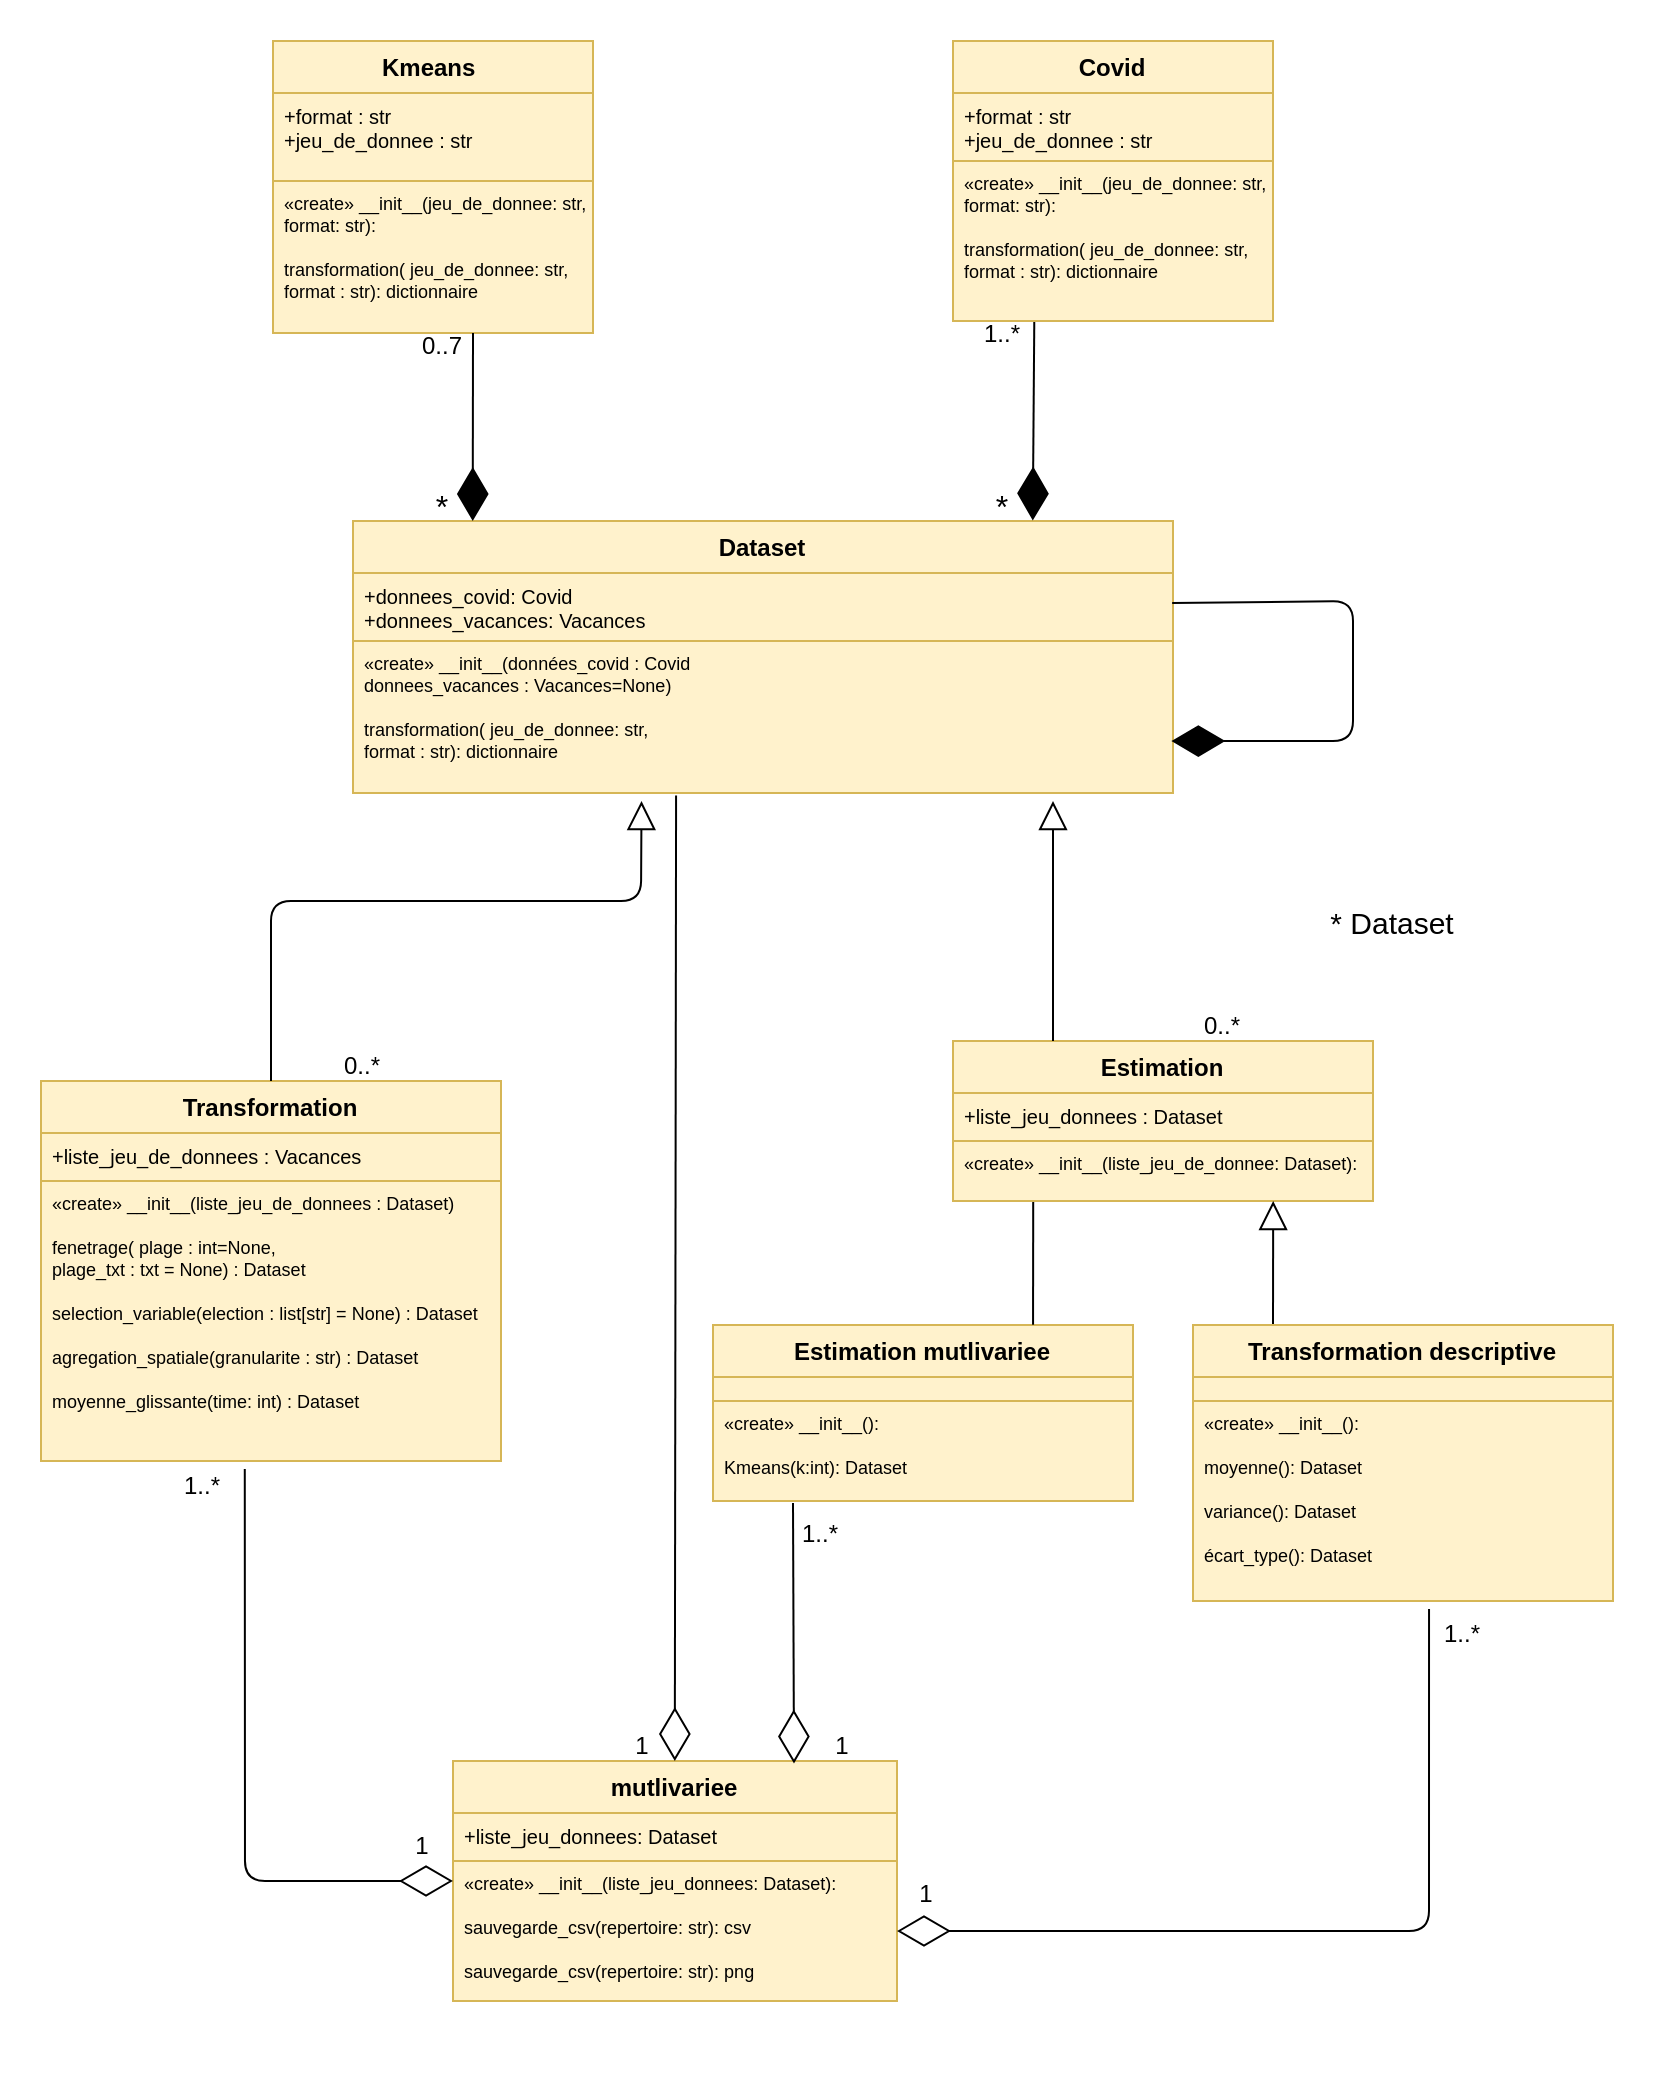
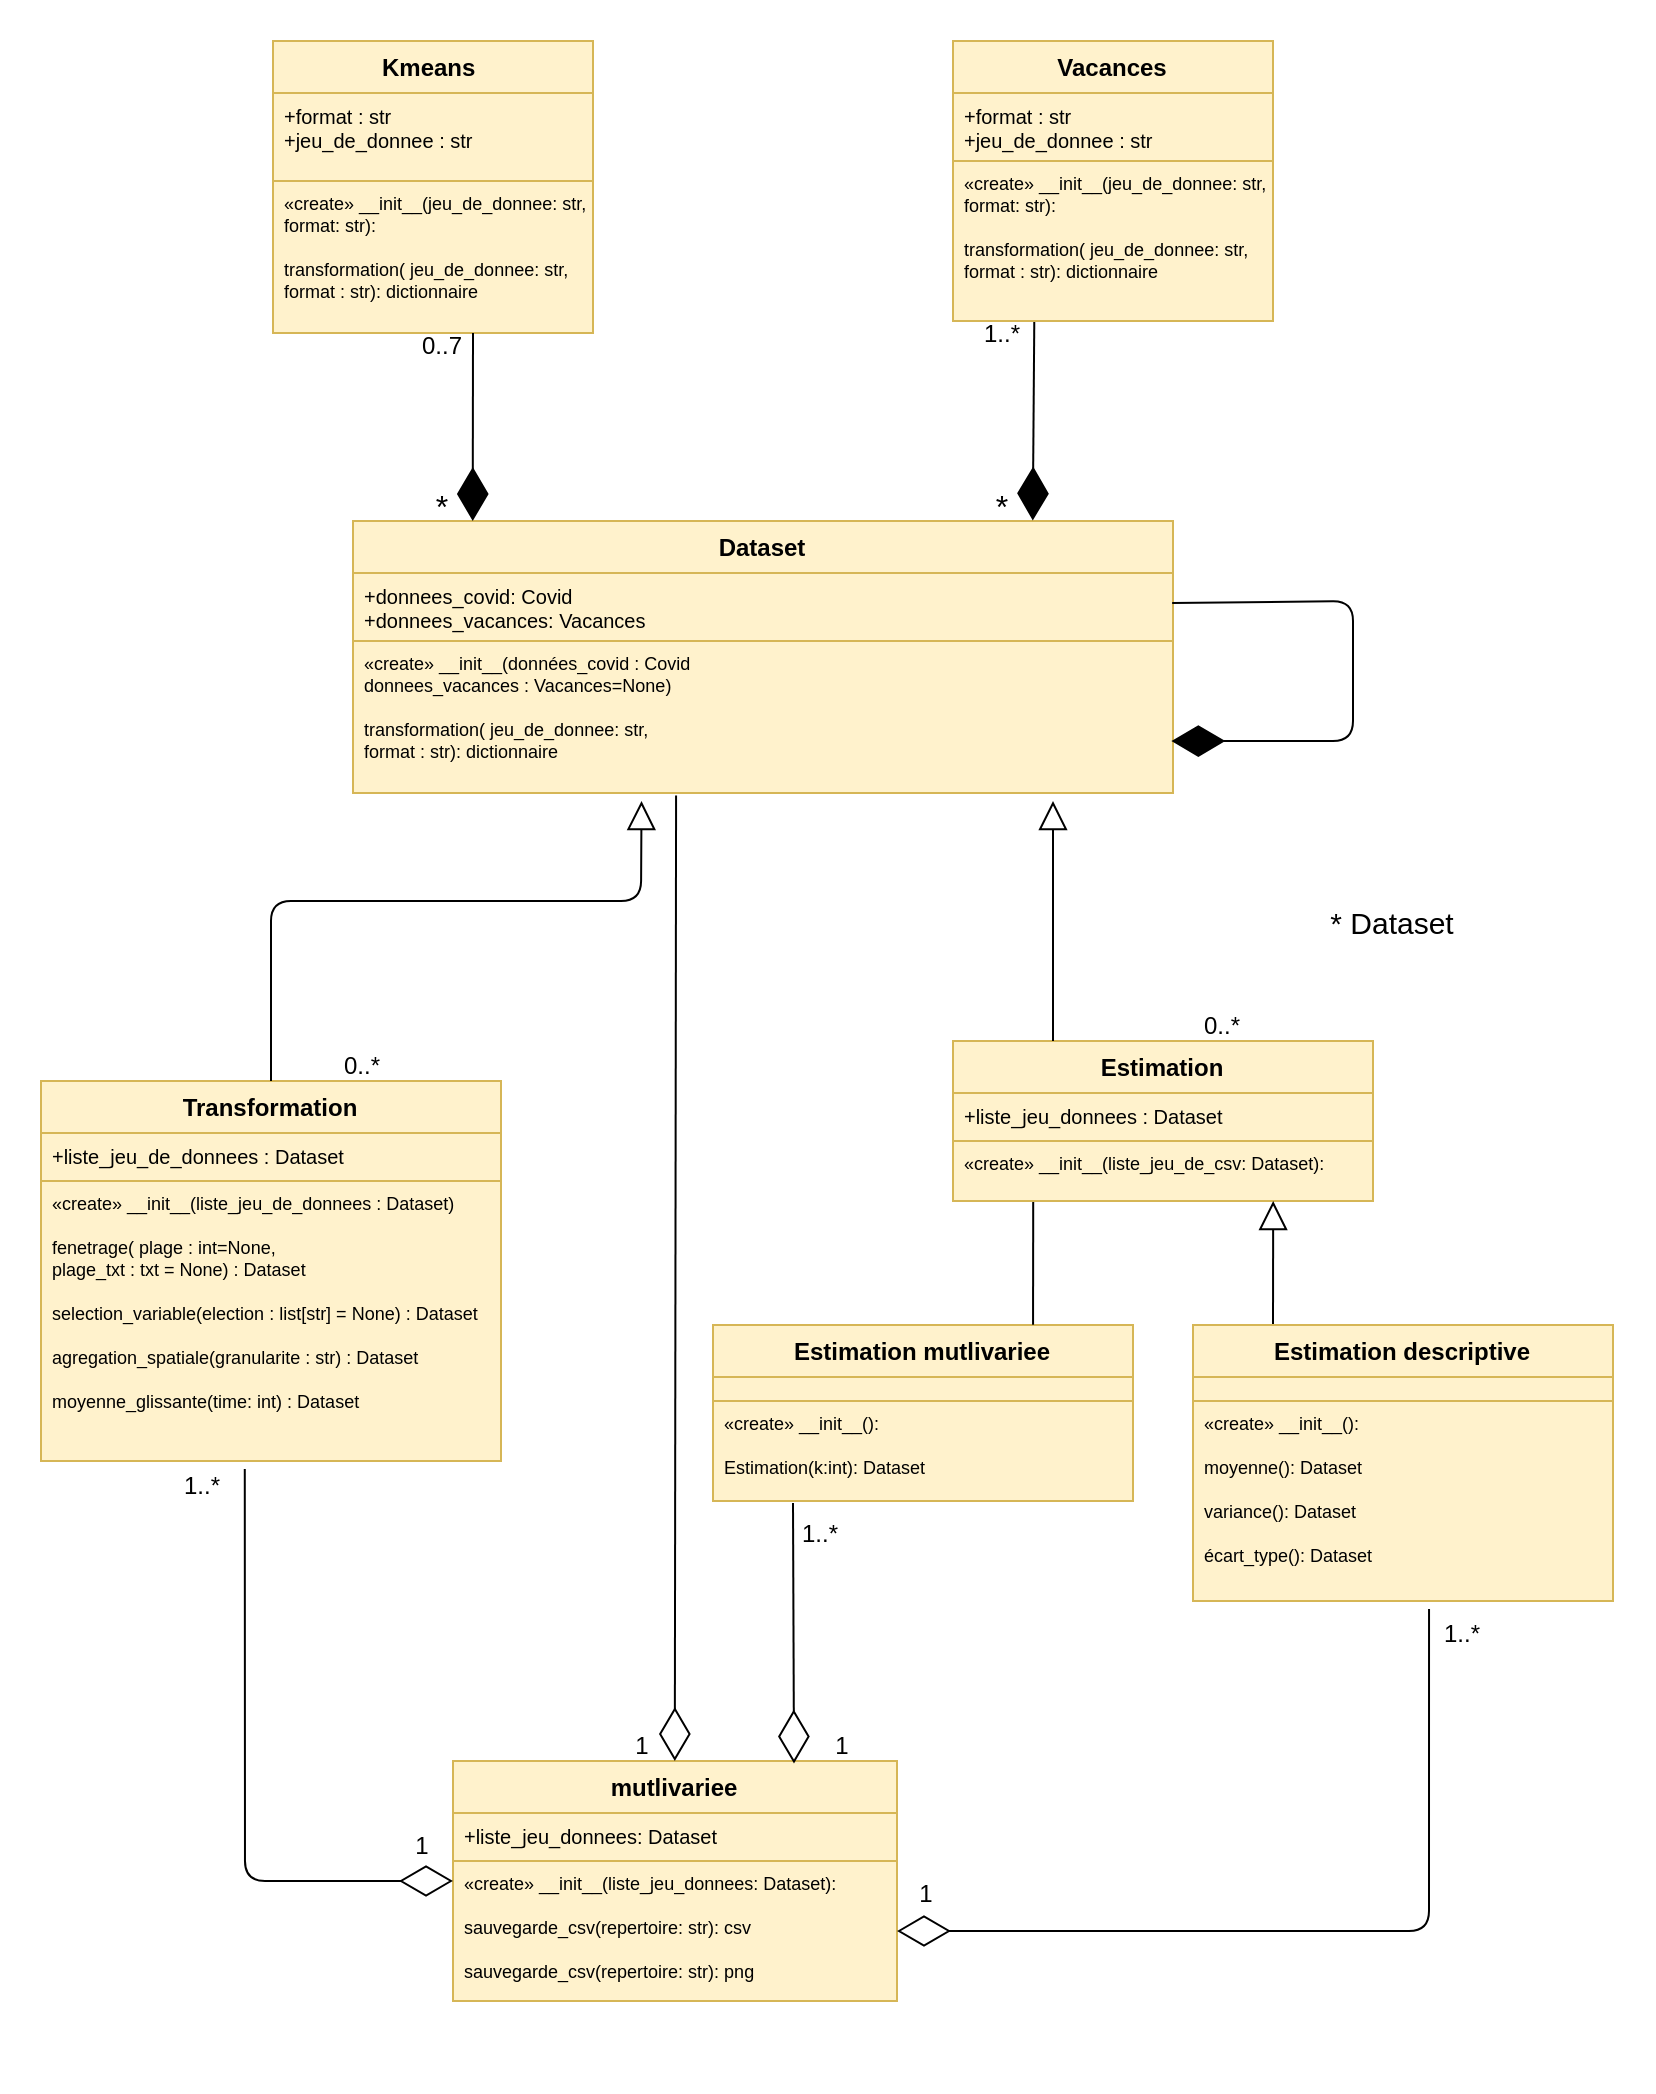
(1112, 68) -> (1112, 68)
(218, 1157) -> (213, 1157)
(1187, 1164) -> (1172, 1164)
(1402, 1352) -> (1402, 1352)
(815, 1424) -> (815, 1424)
